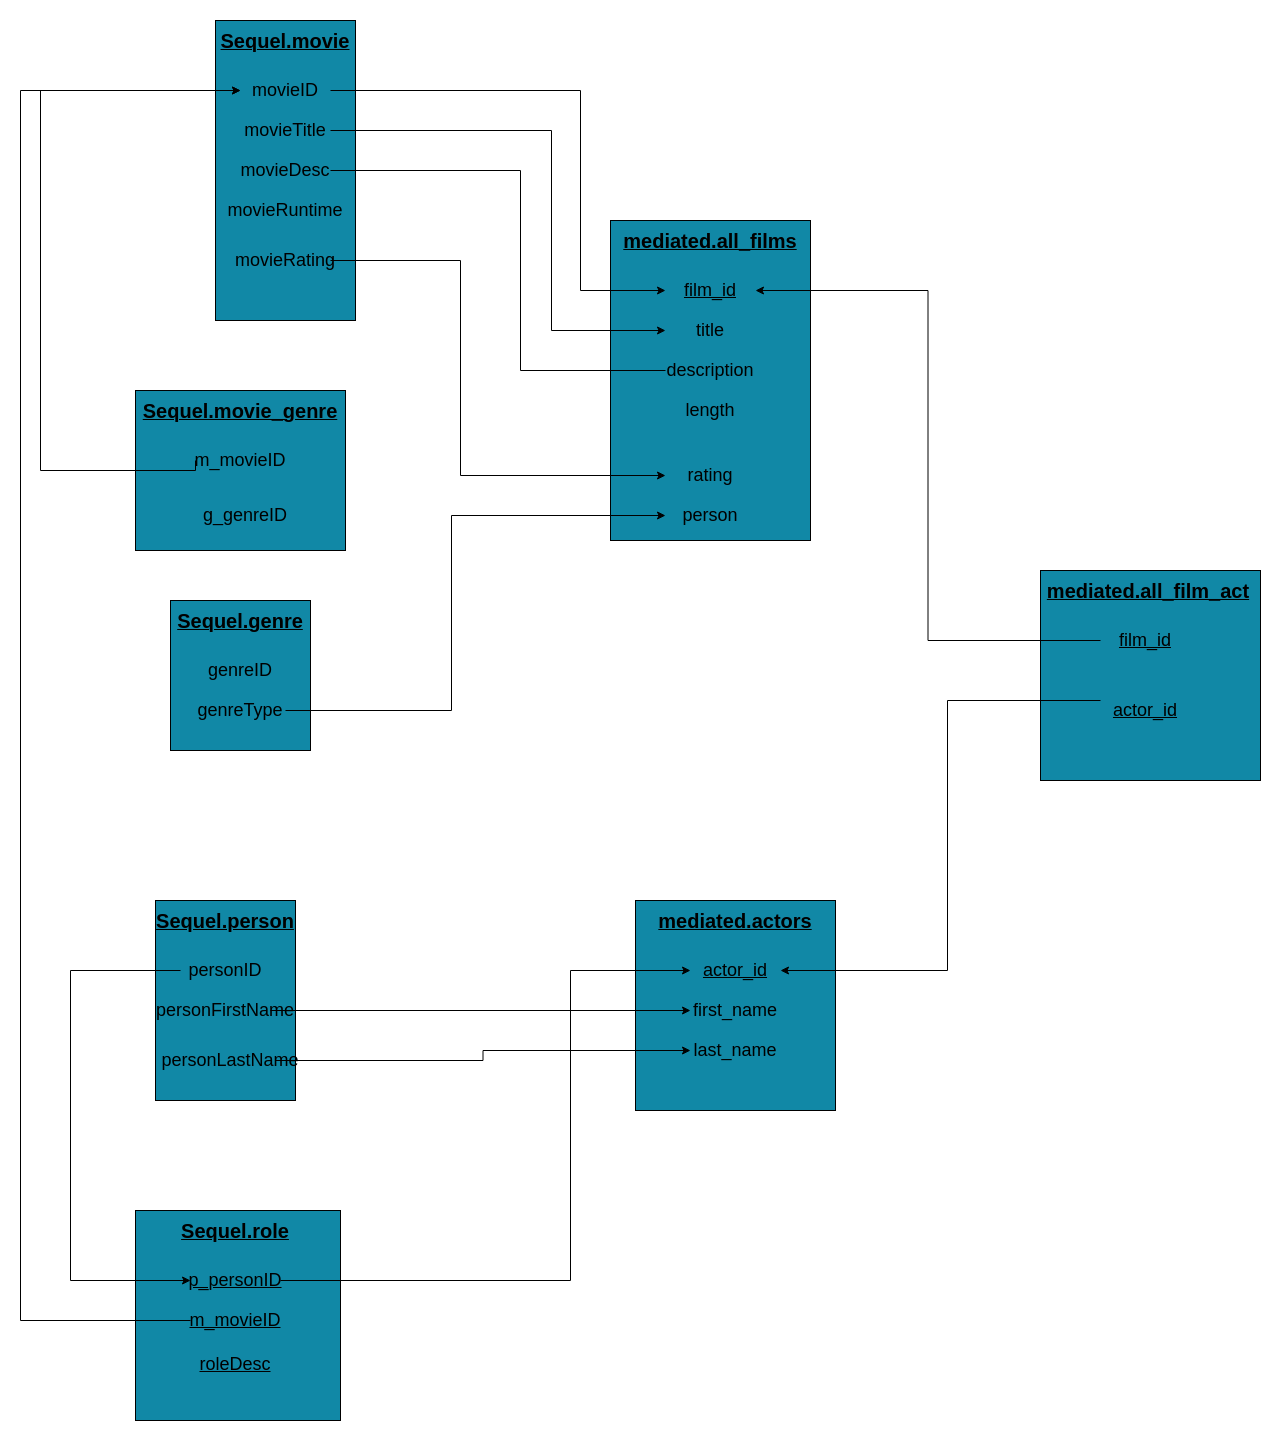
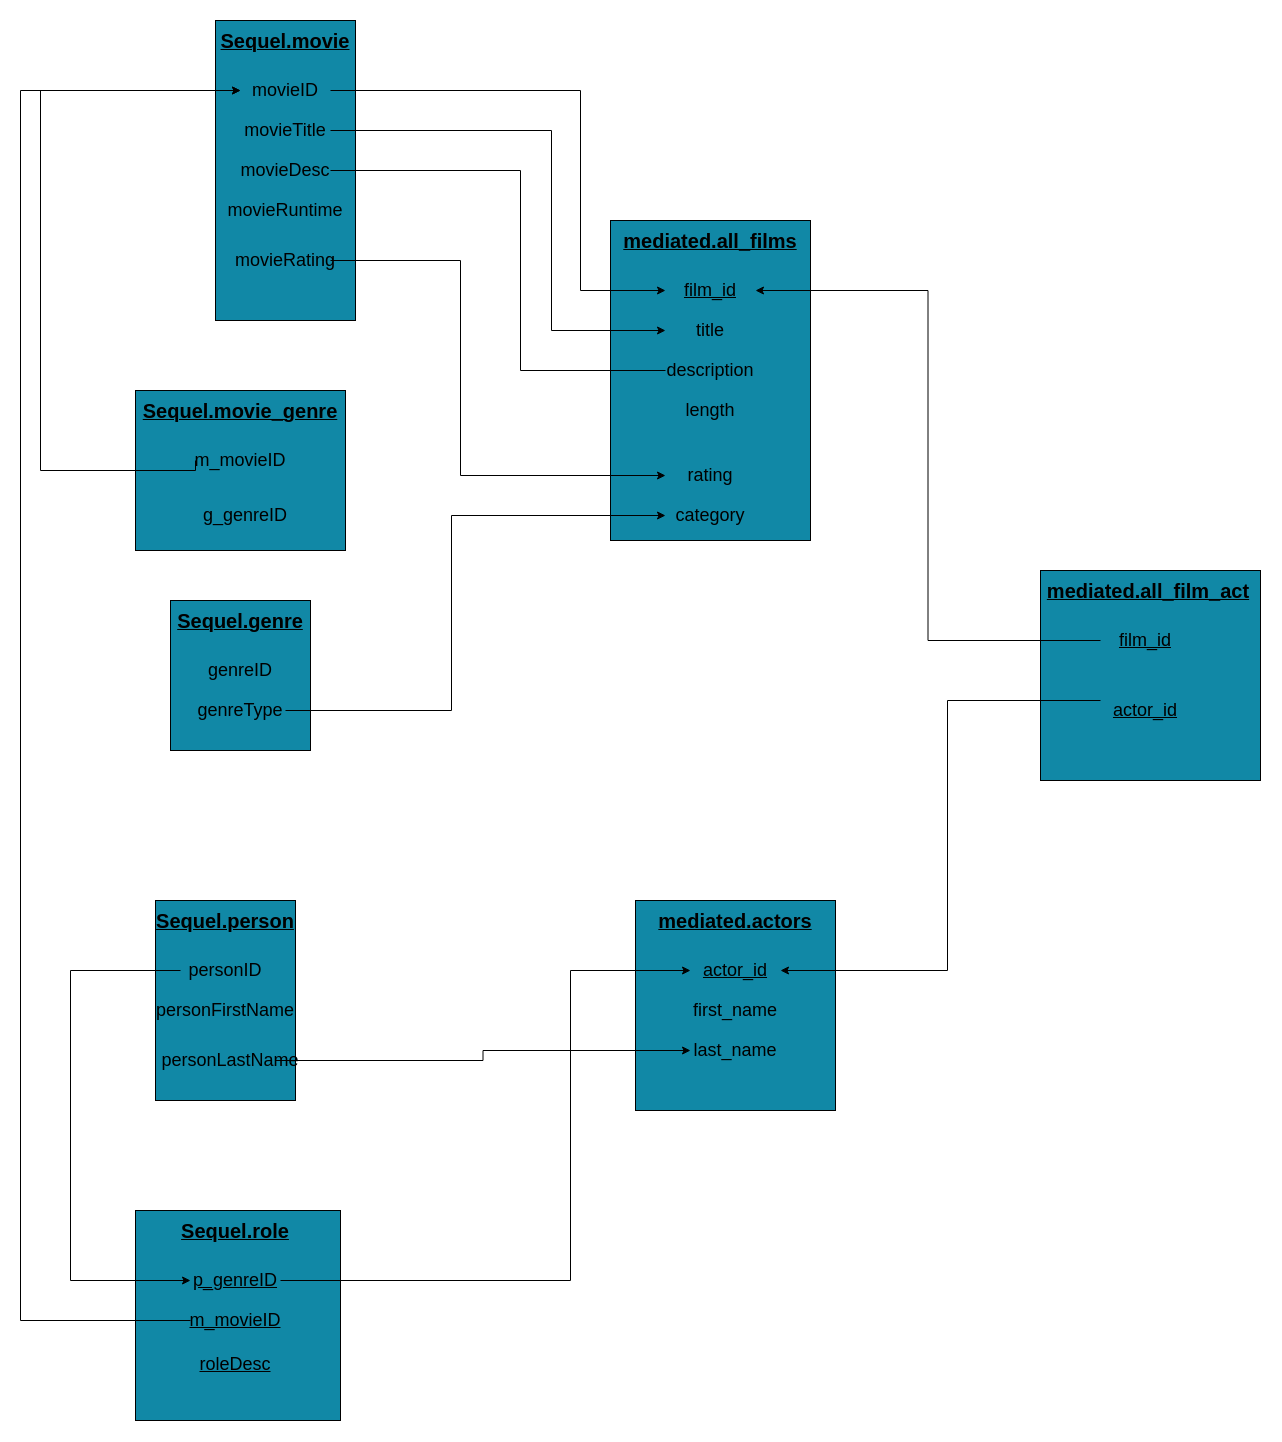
(711, 516) -> (711, 516)
(477, 1011) -> none
(236, 1281) -> (236, 1281)
